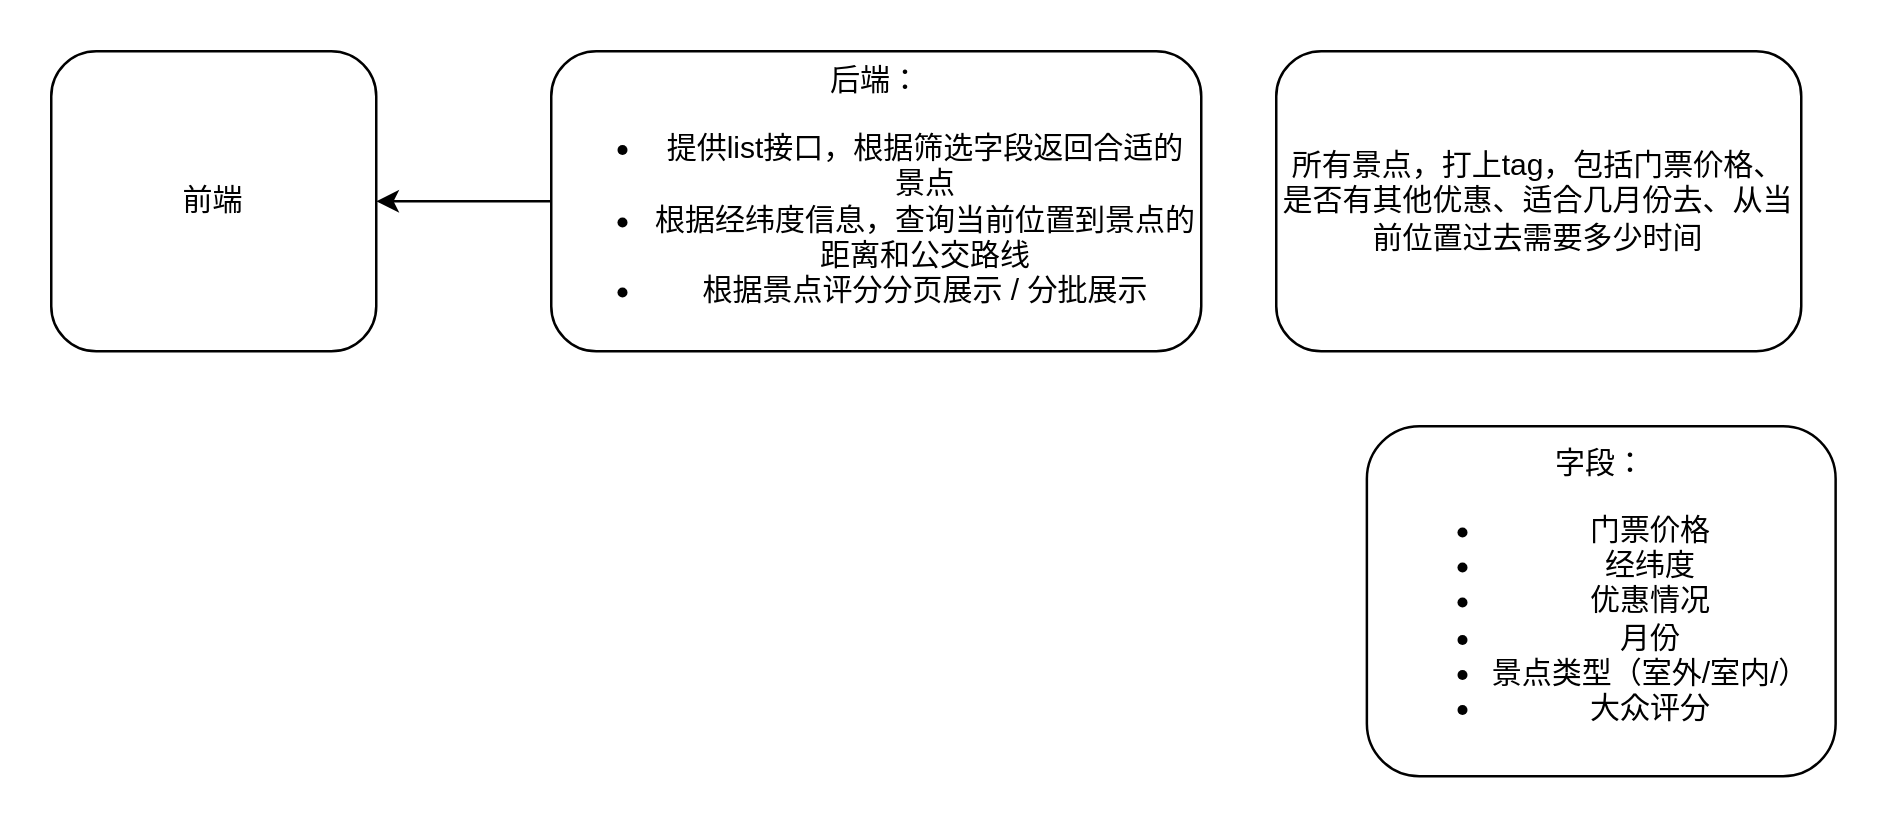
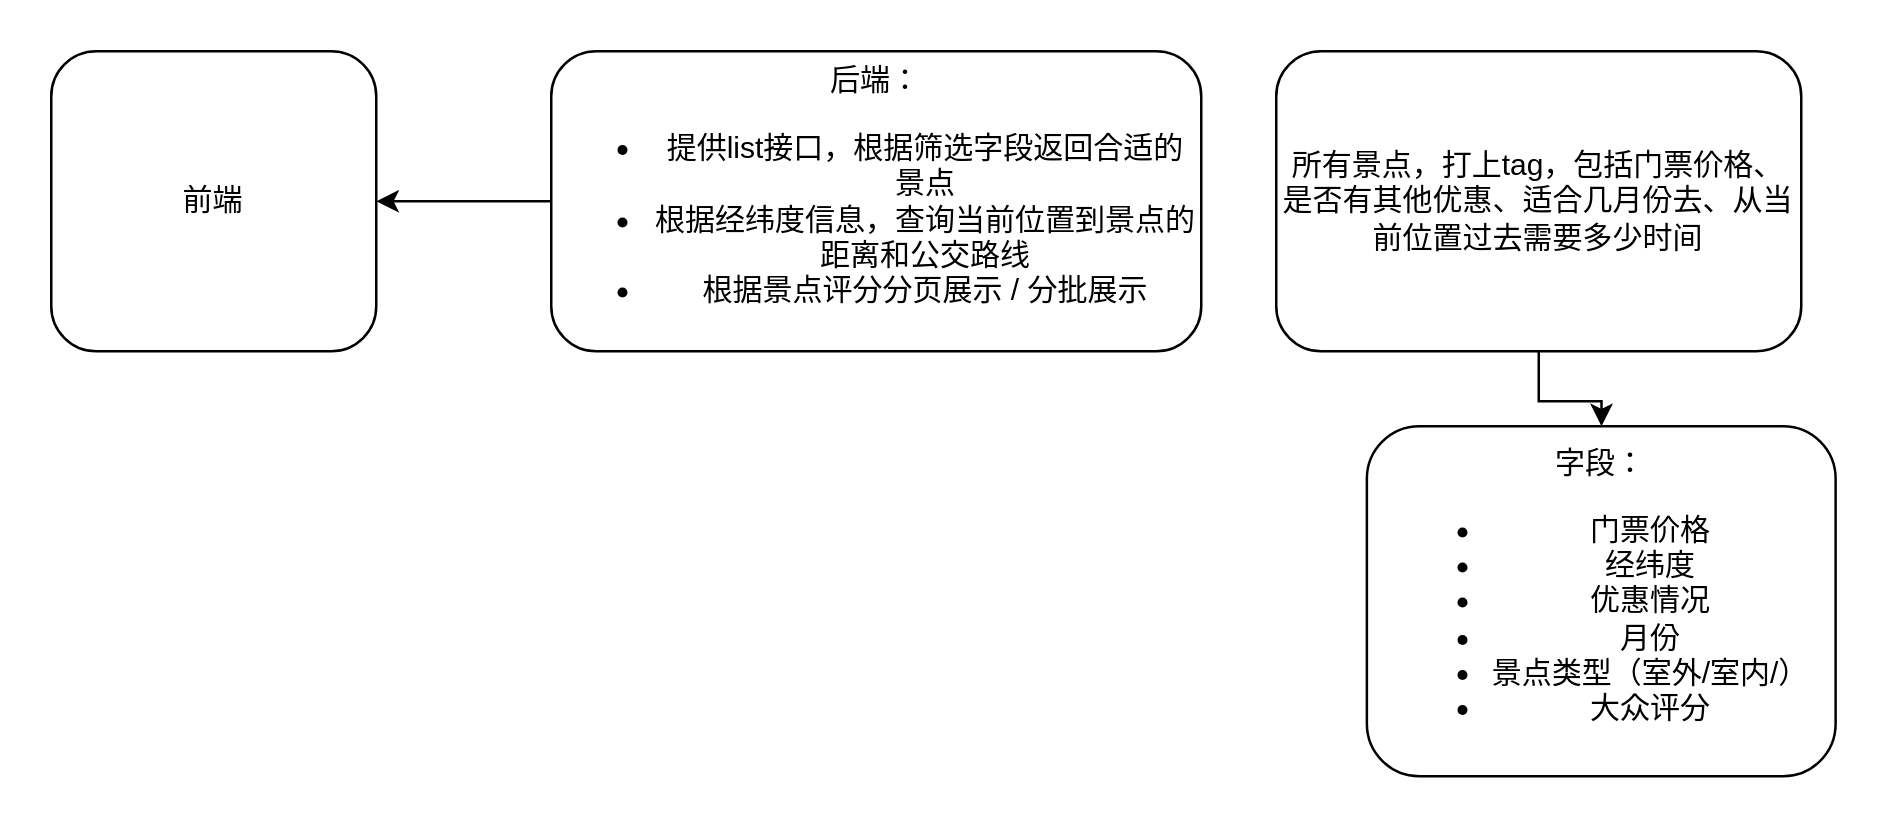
none -> (1549, 401)
